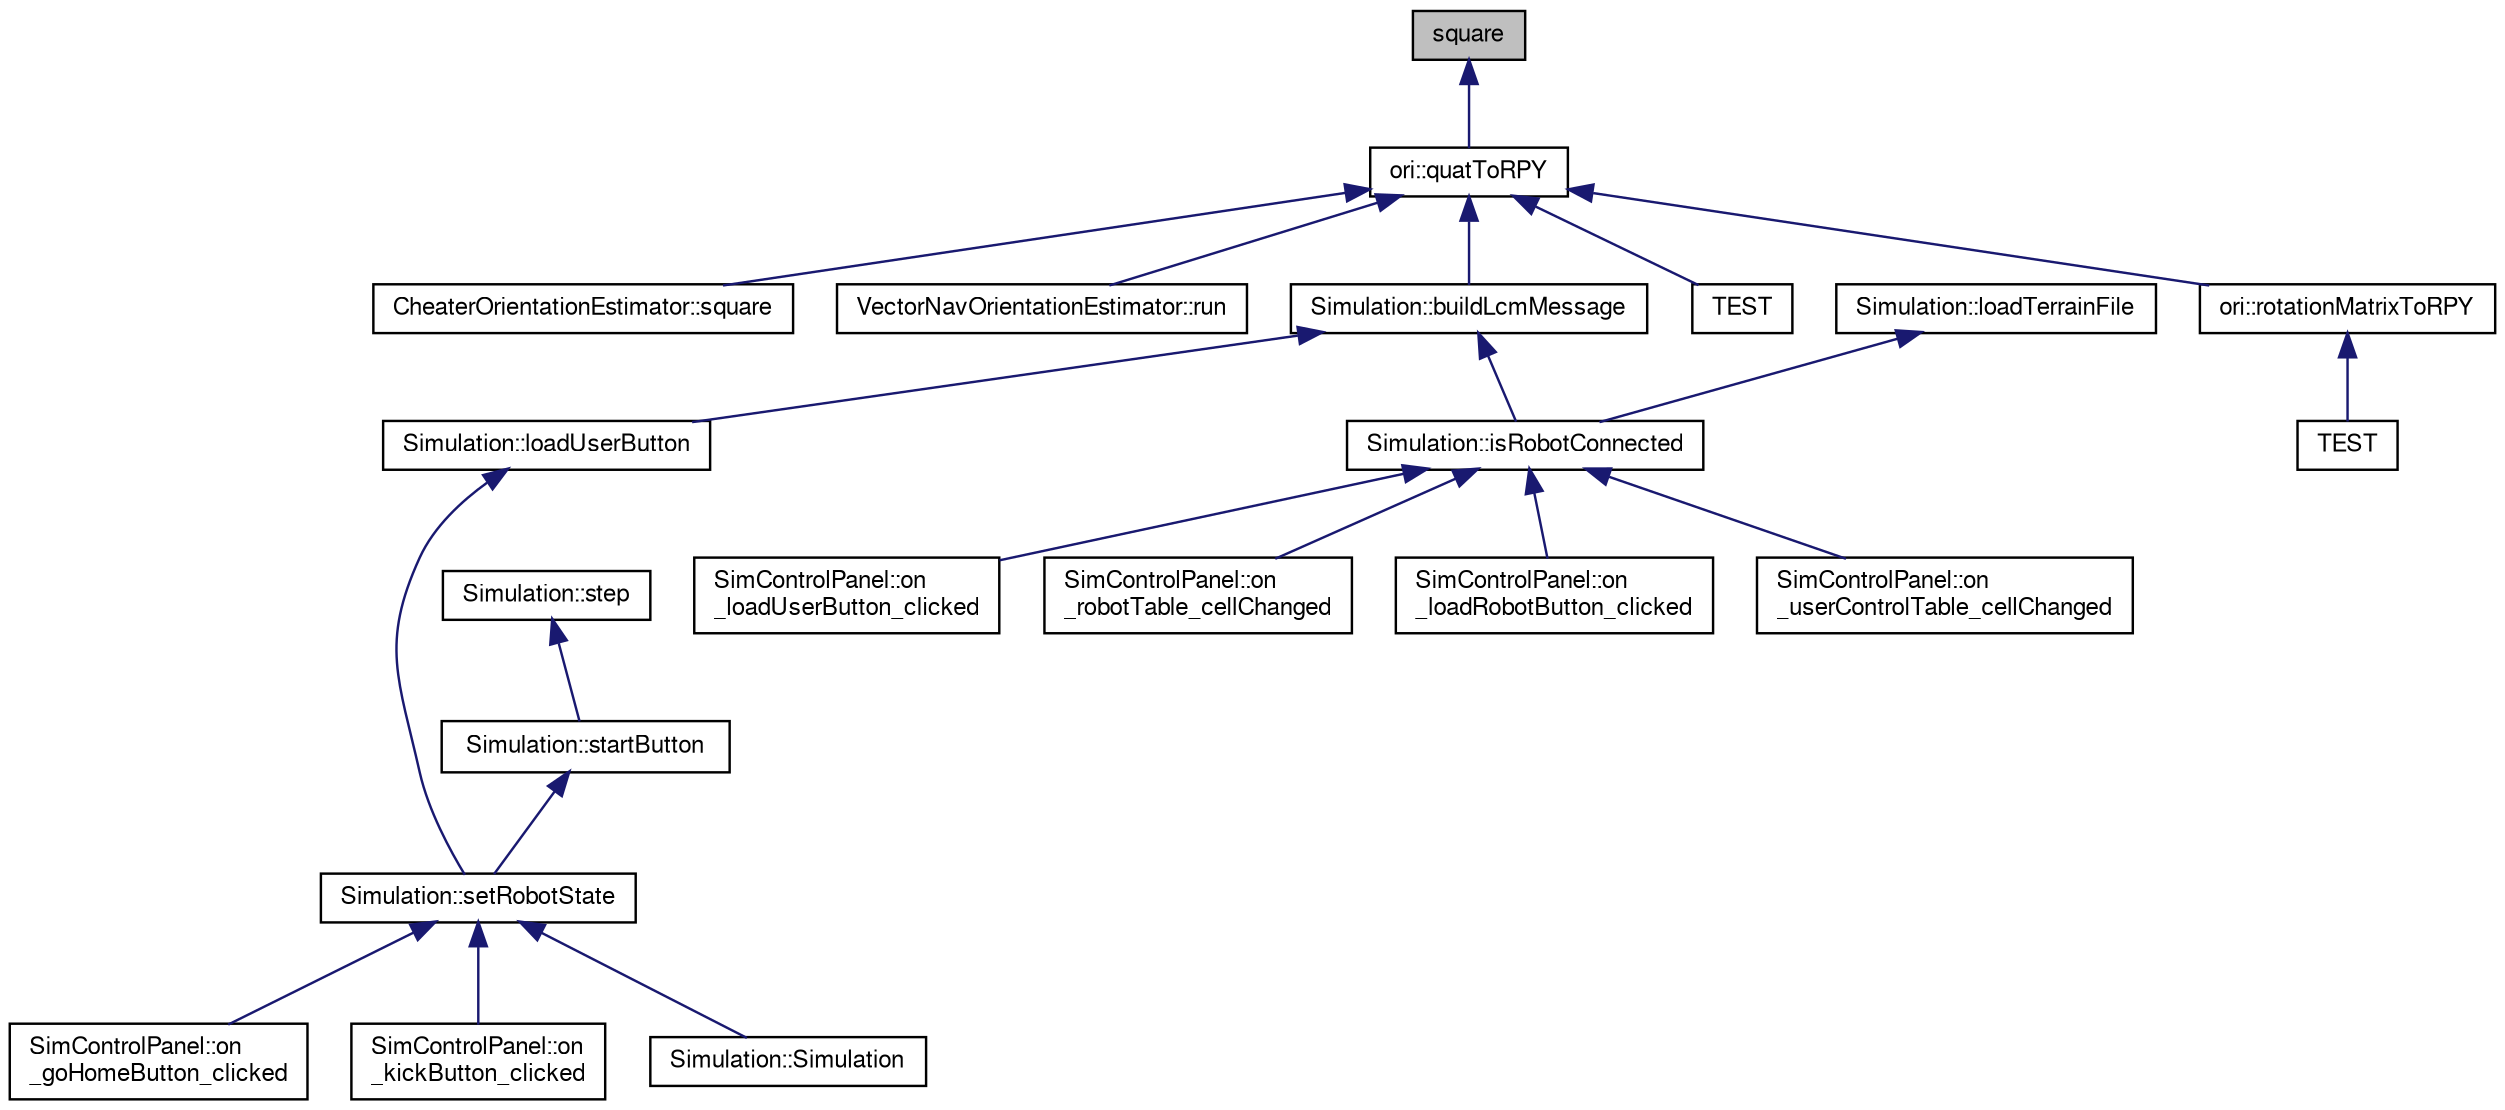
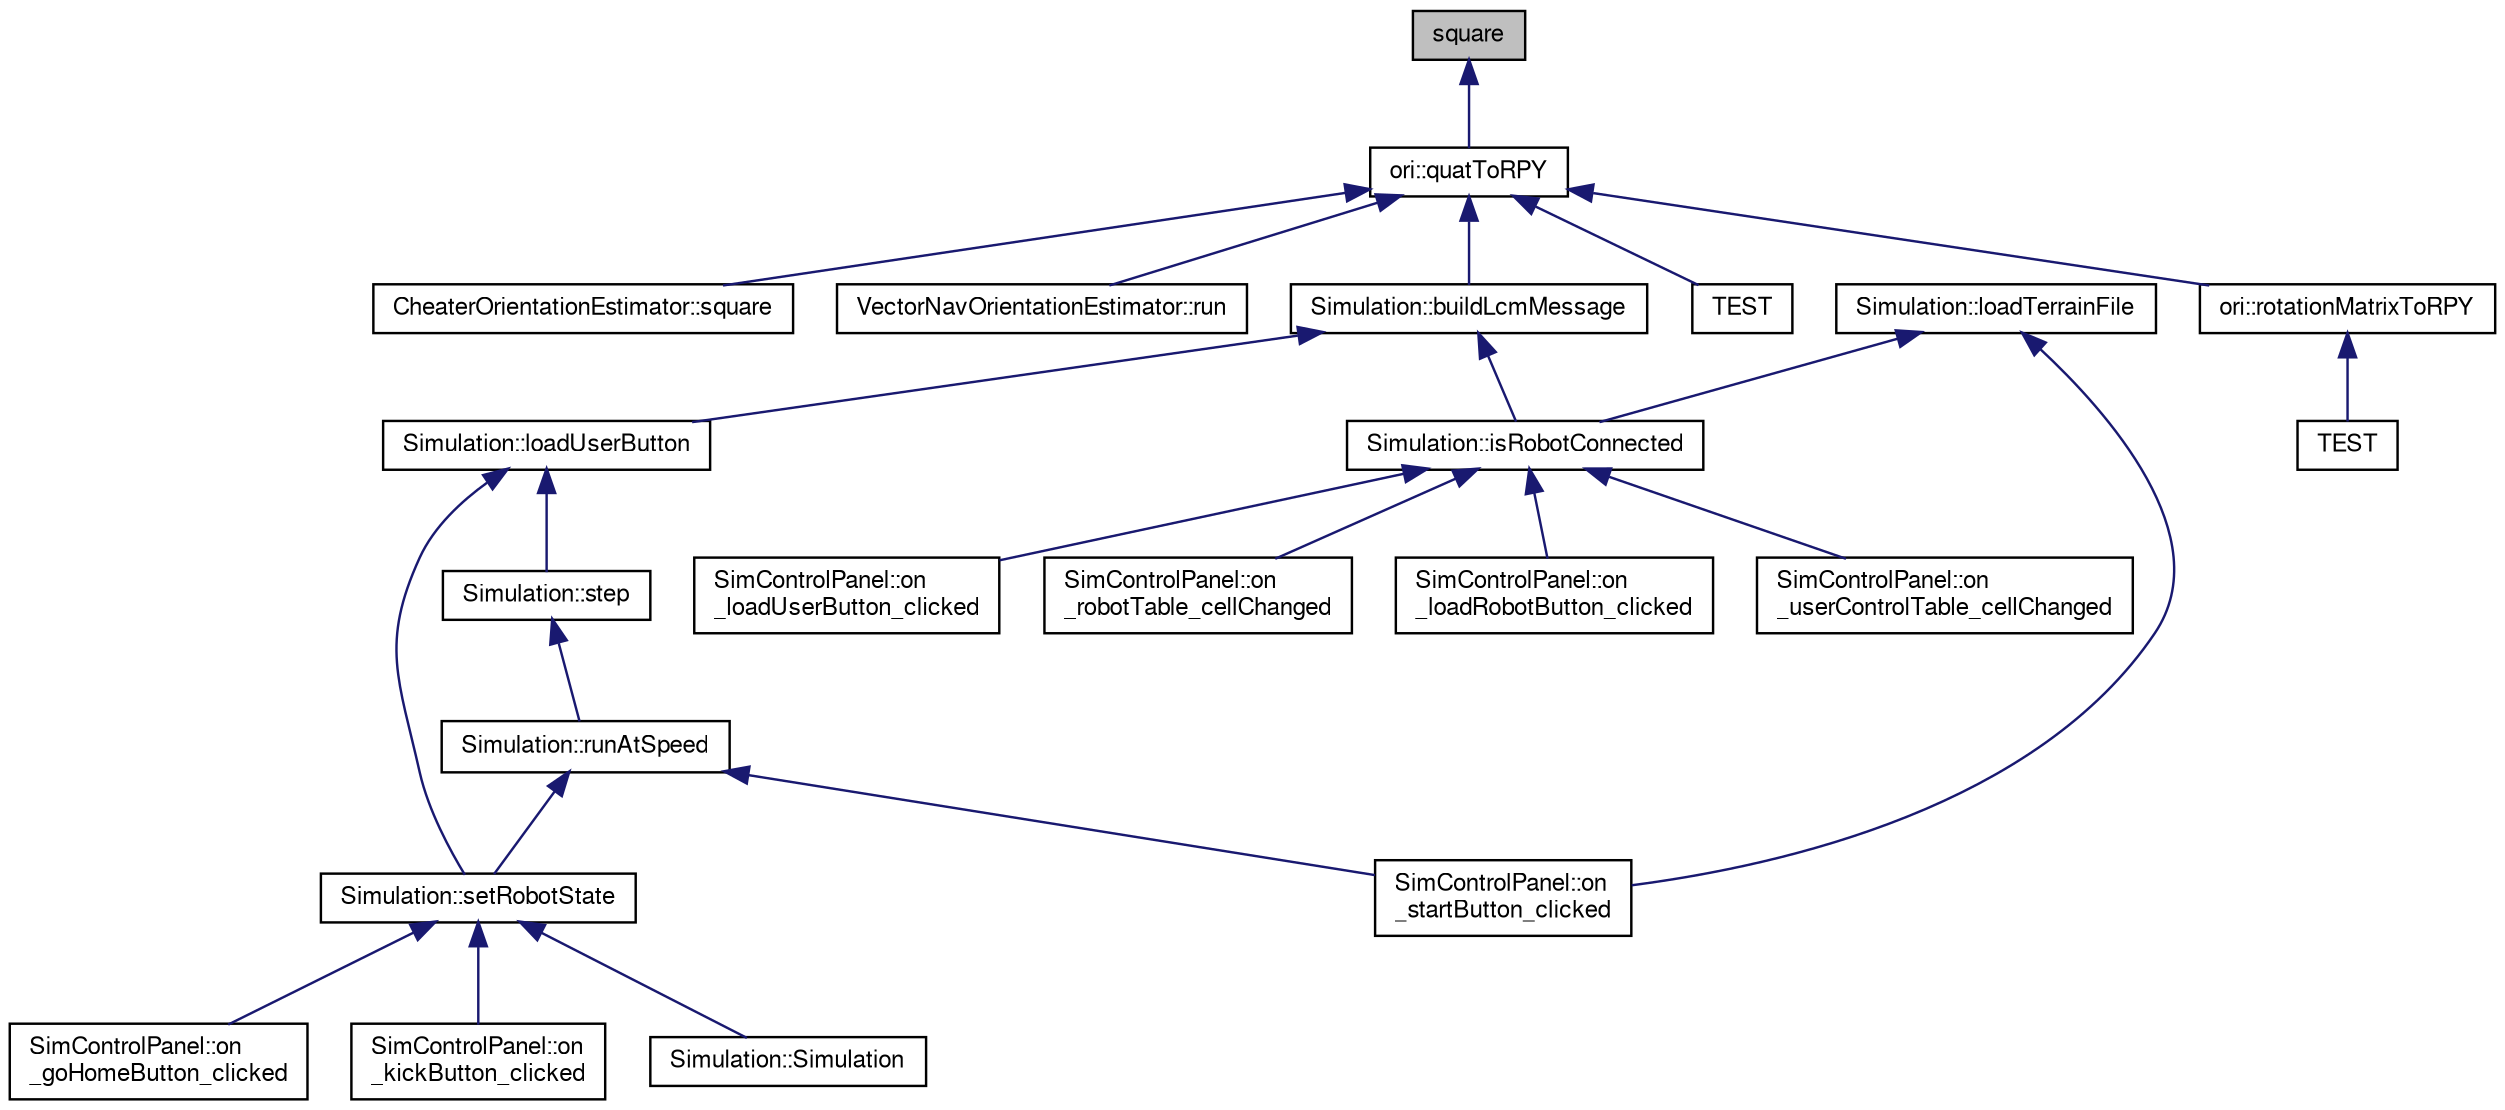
none -> (547, 533)
(586, 747) -> (586, 747)
none -> (1503, 898)
